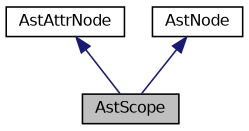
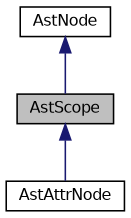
(103, 72) -> (65, 161)
